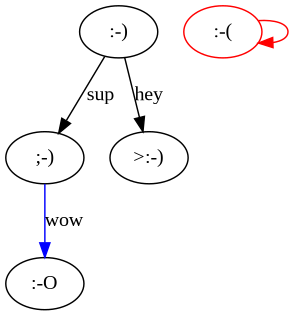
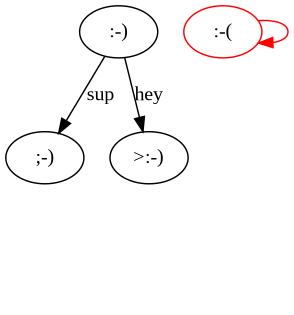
(45, 284) -> none
